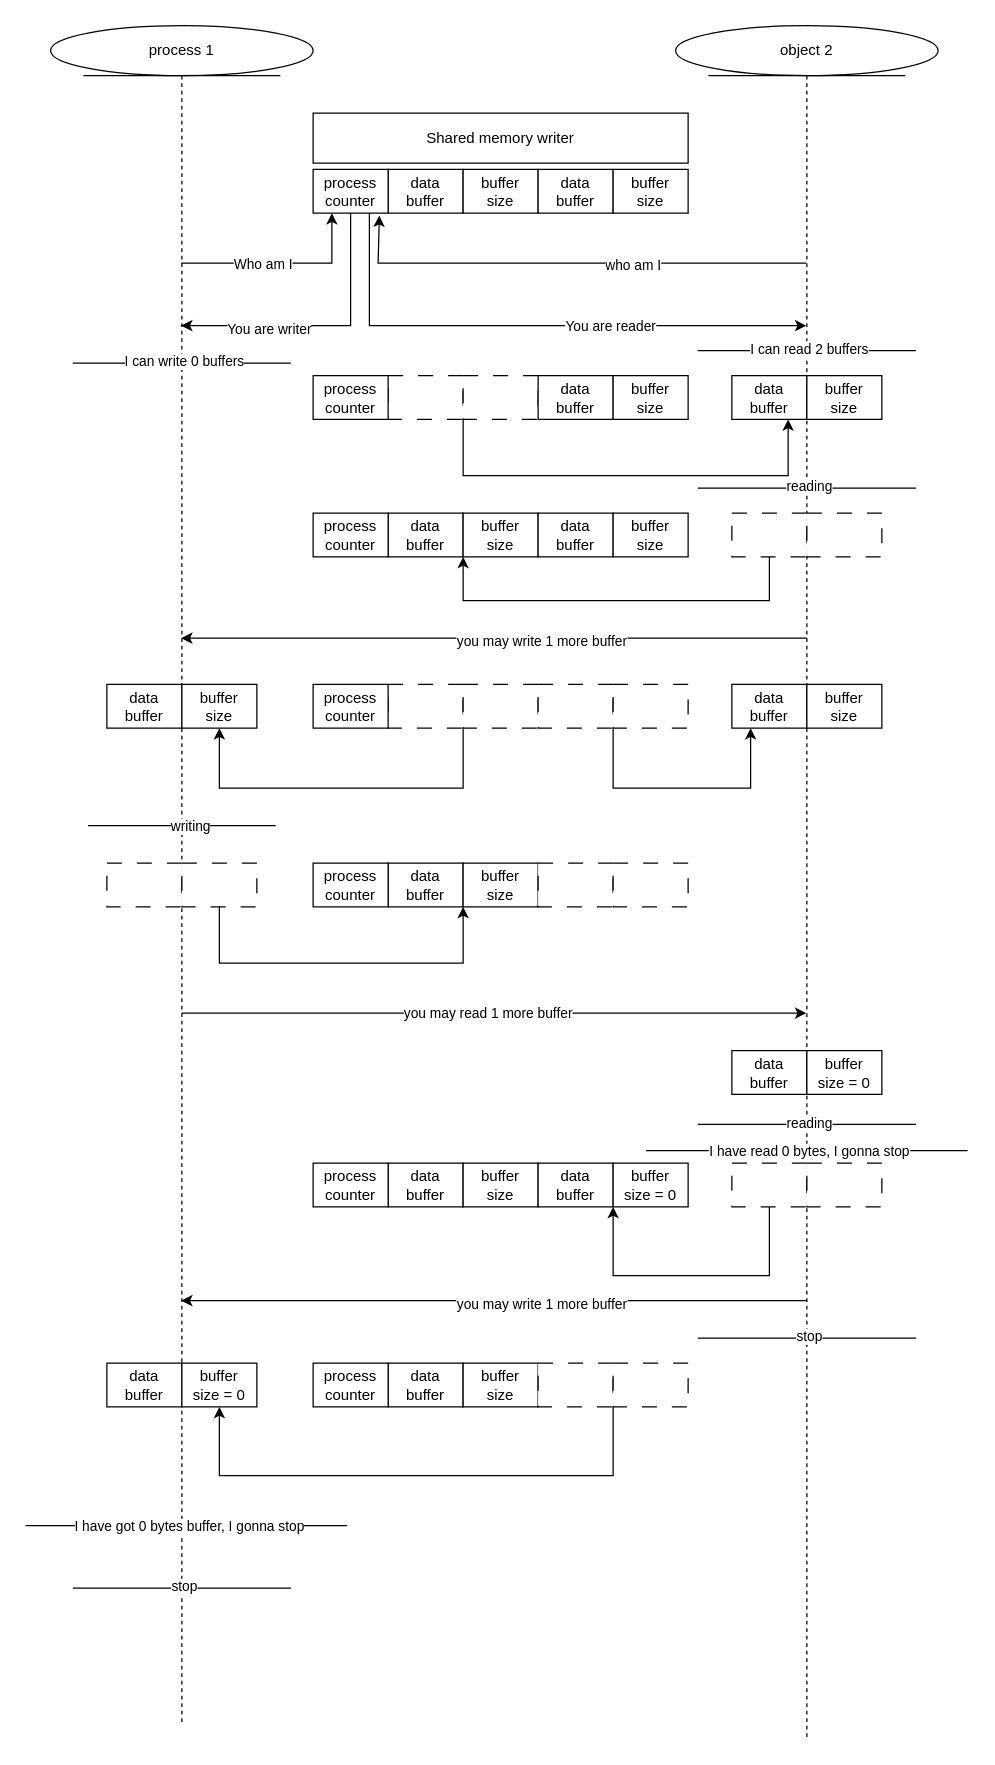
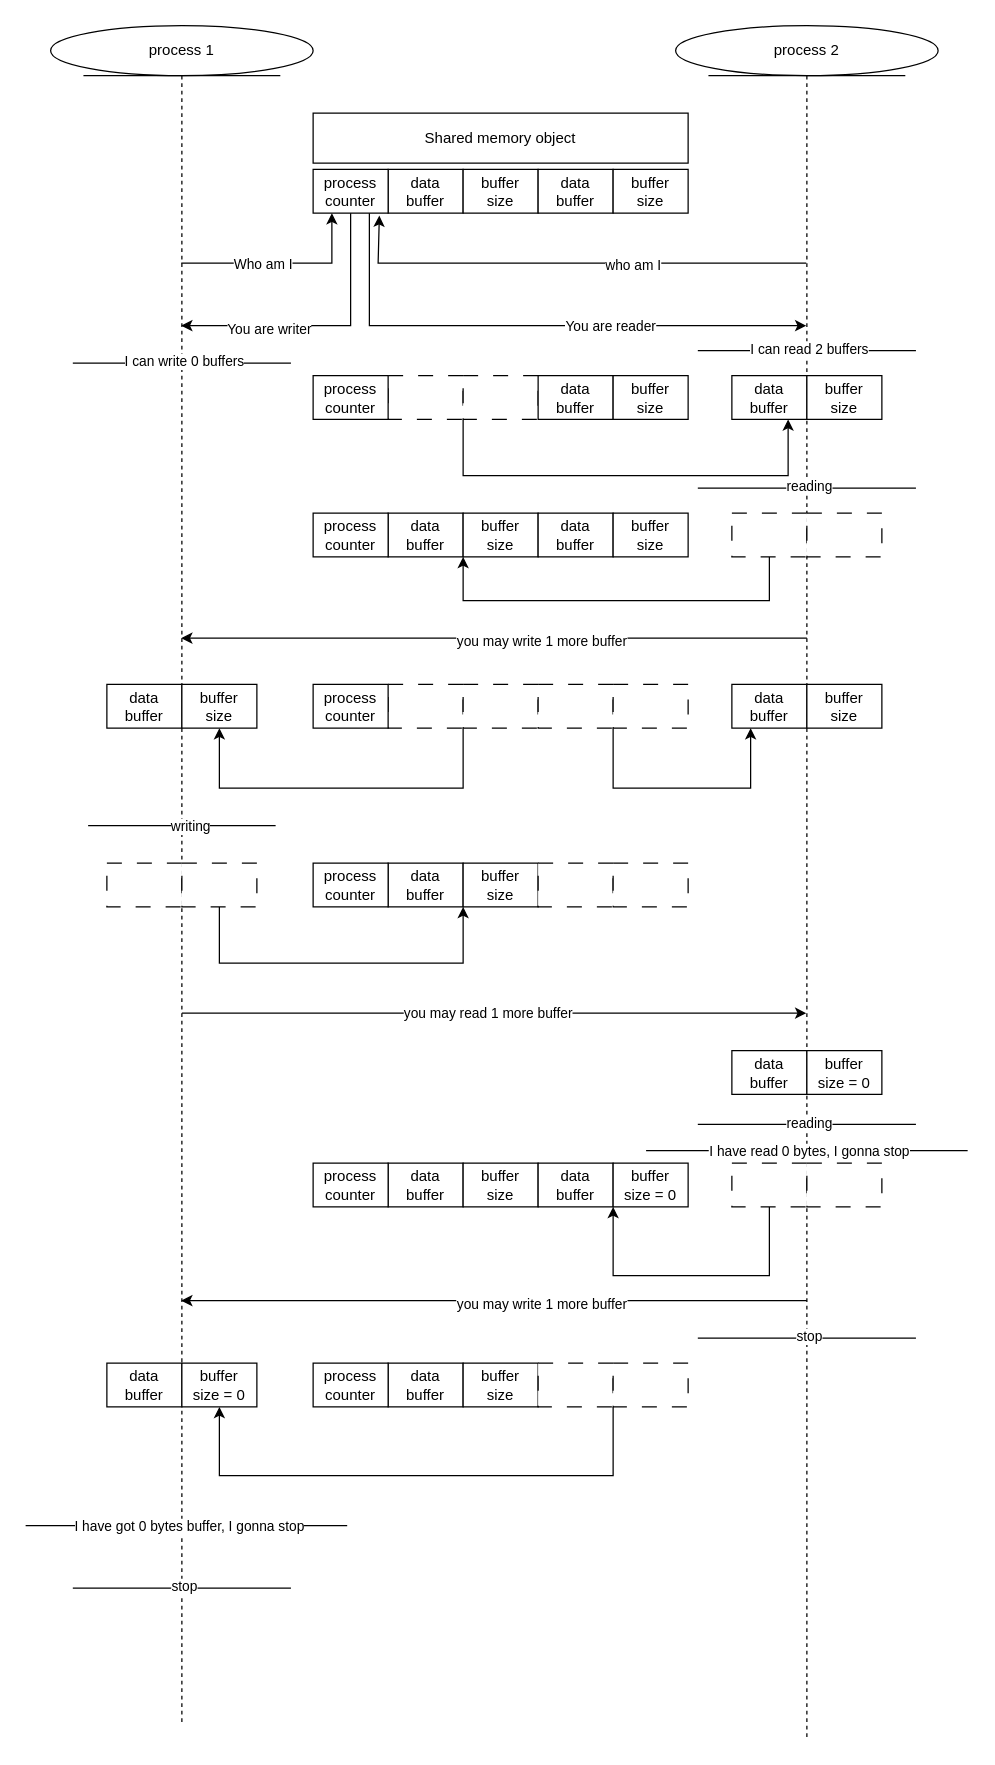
(807, 51) -> (807, 51)
(501, 138) -> (501, 138)
